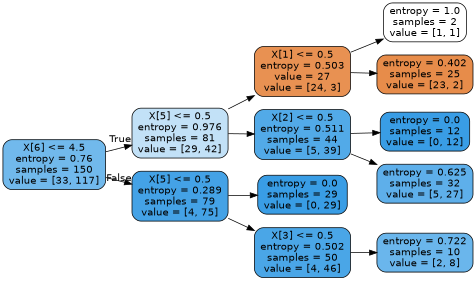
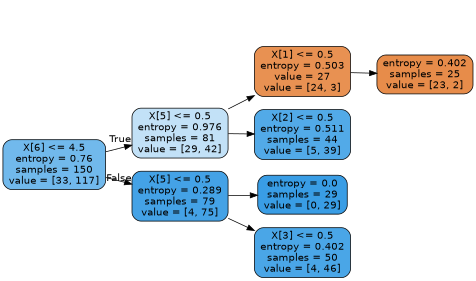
(425, 22) -> none
(425, 132) -> none
(425, 184) -> none
(302, 253) -> (302, 253)
(425, 253) -> none
